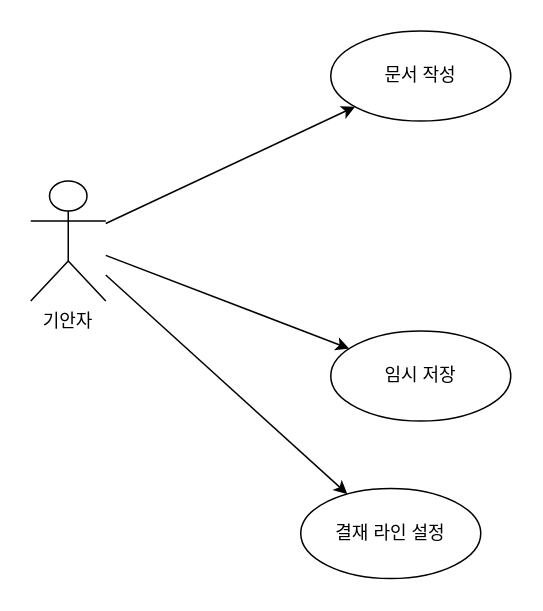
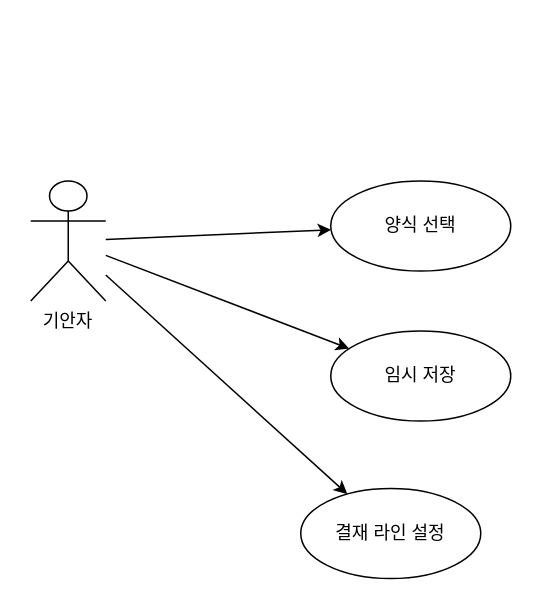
(421, 76) -> none
(226, 167) -> none
none -> (421, 226)
none -> (213, 235)
